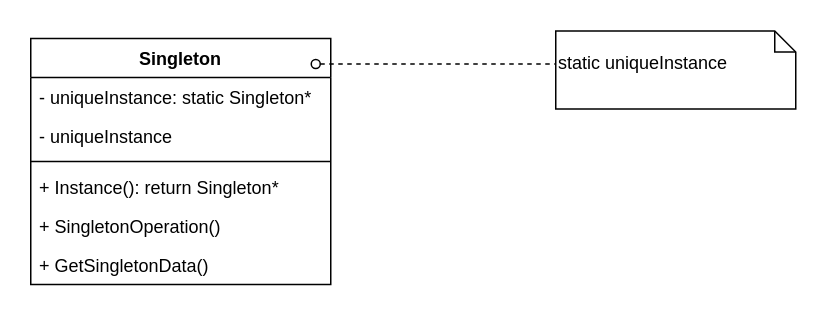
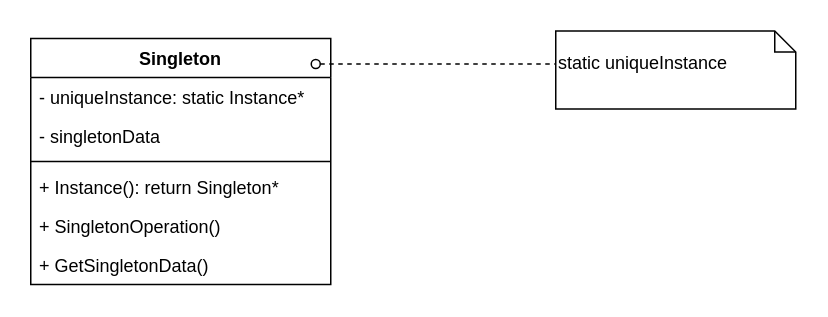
(197, 98) -> (196, 98)
(115, 137) -> (108, 137)
